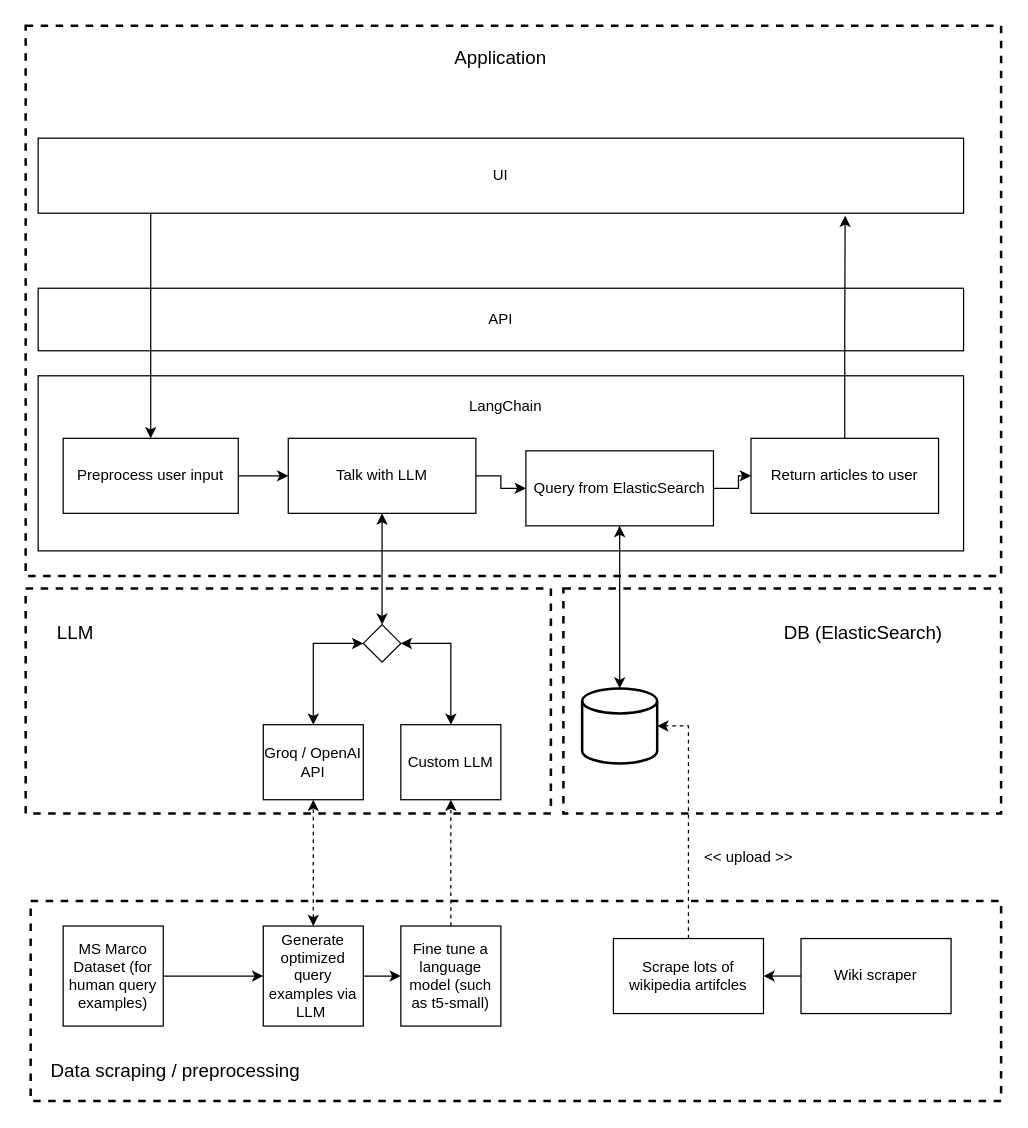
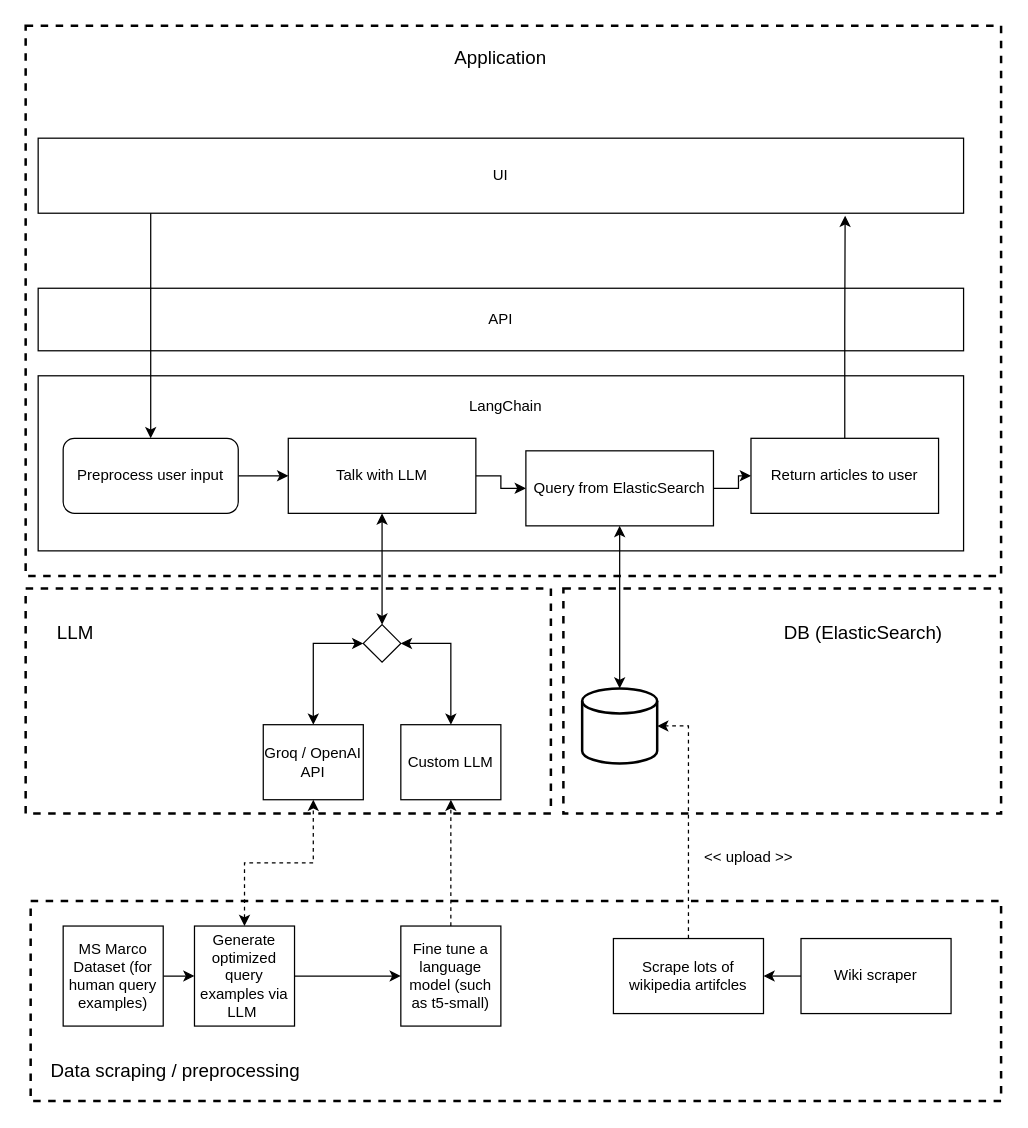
(151, 476) -> (151, 476)
(313, 976) -> (244, 976)
